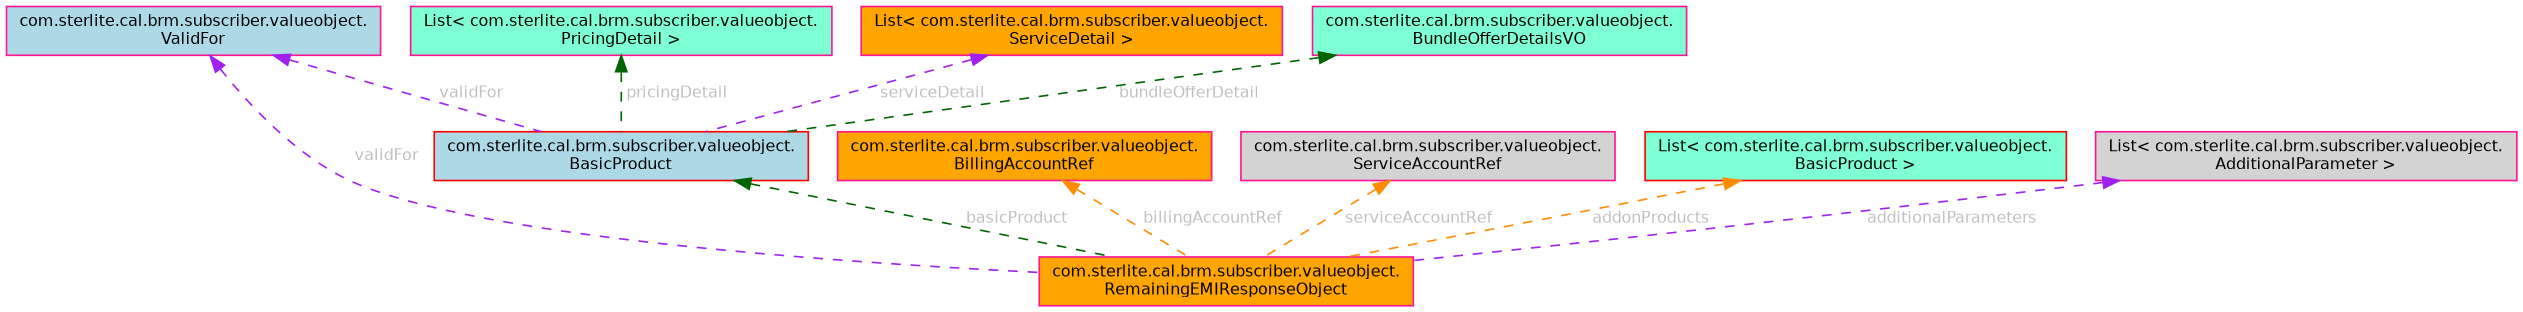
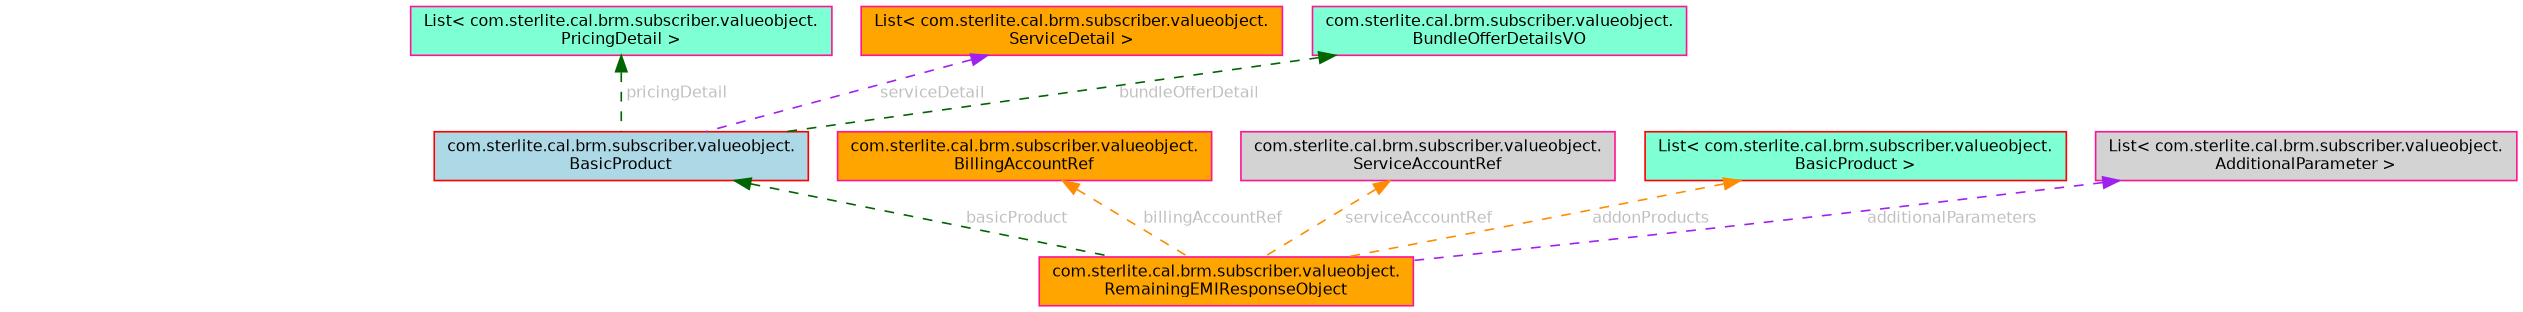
(194, 31) -> none
